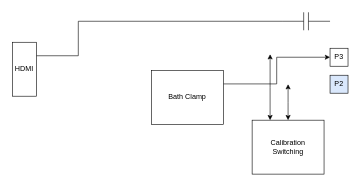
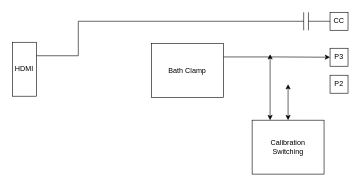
none -> (339, 21)
(339, 84) -> (339, 84)
(188, 98) -> (188, 71)
